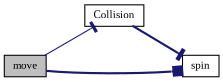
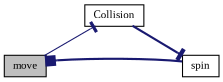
(109, 73) -> (120, 59)
